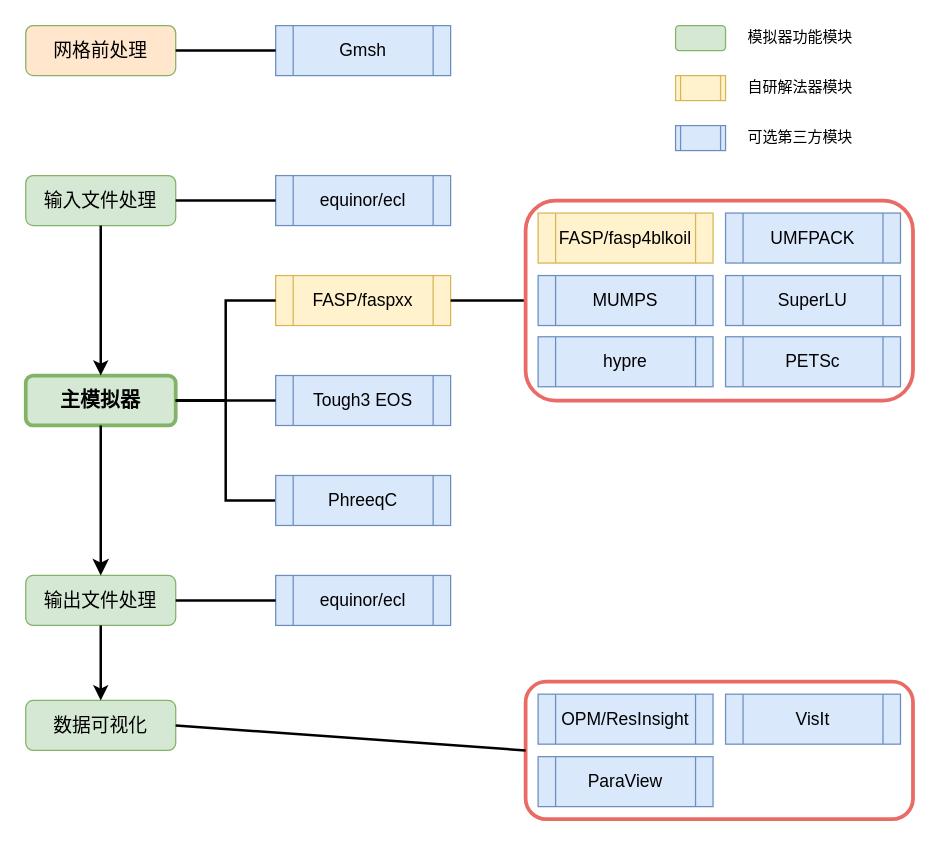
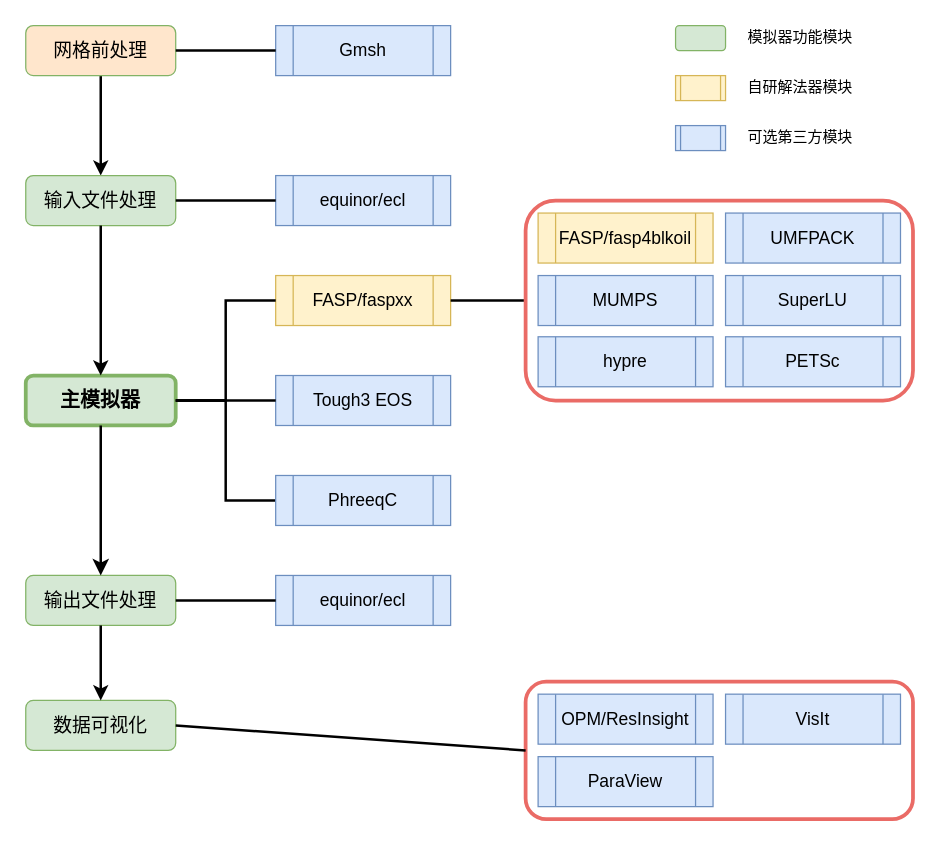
none -> (101, 120)
